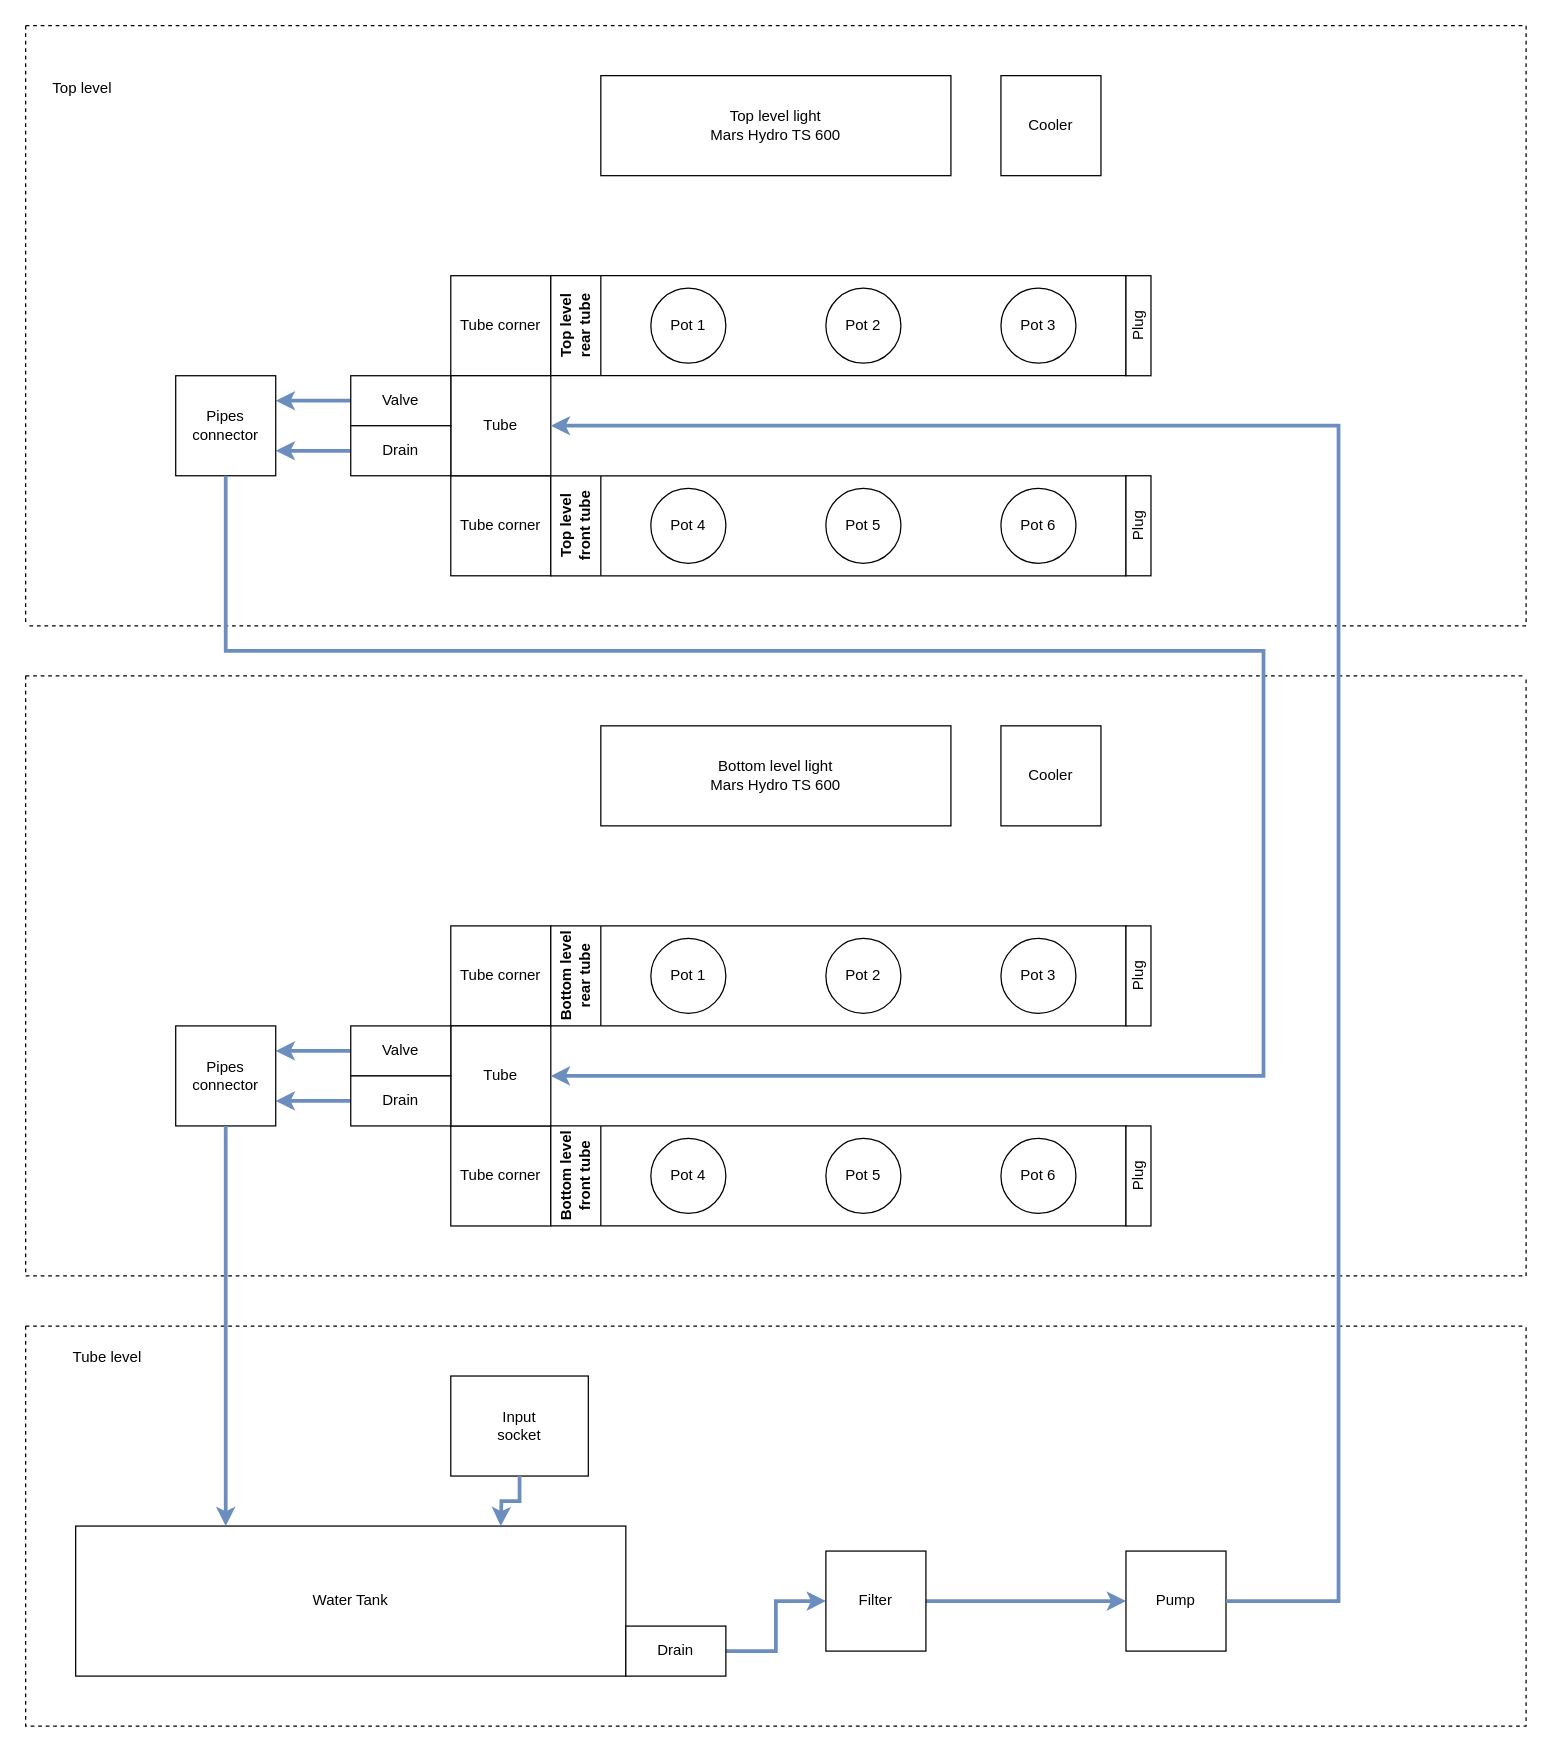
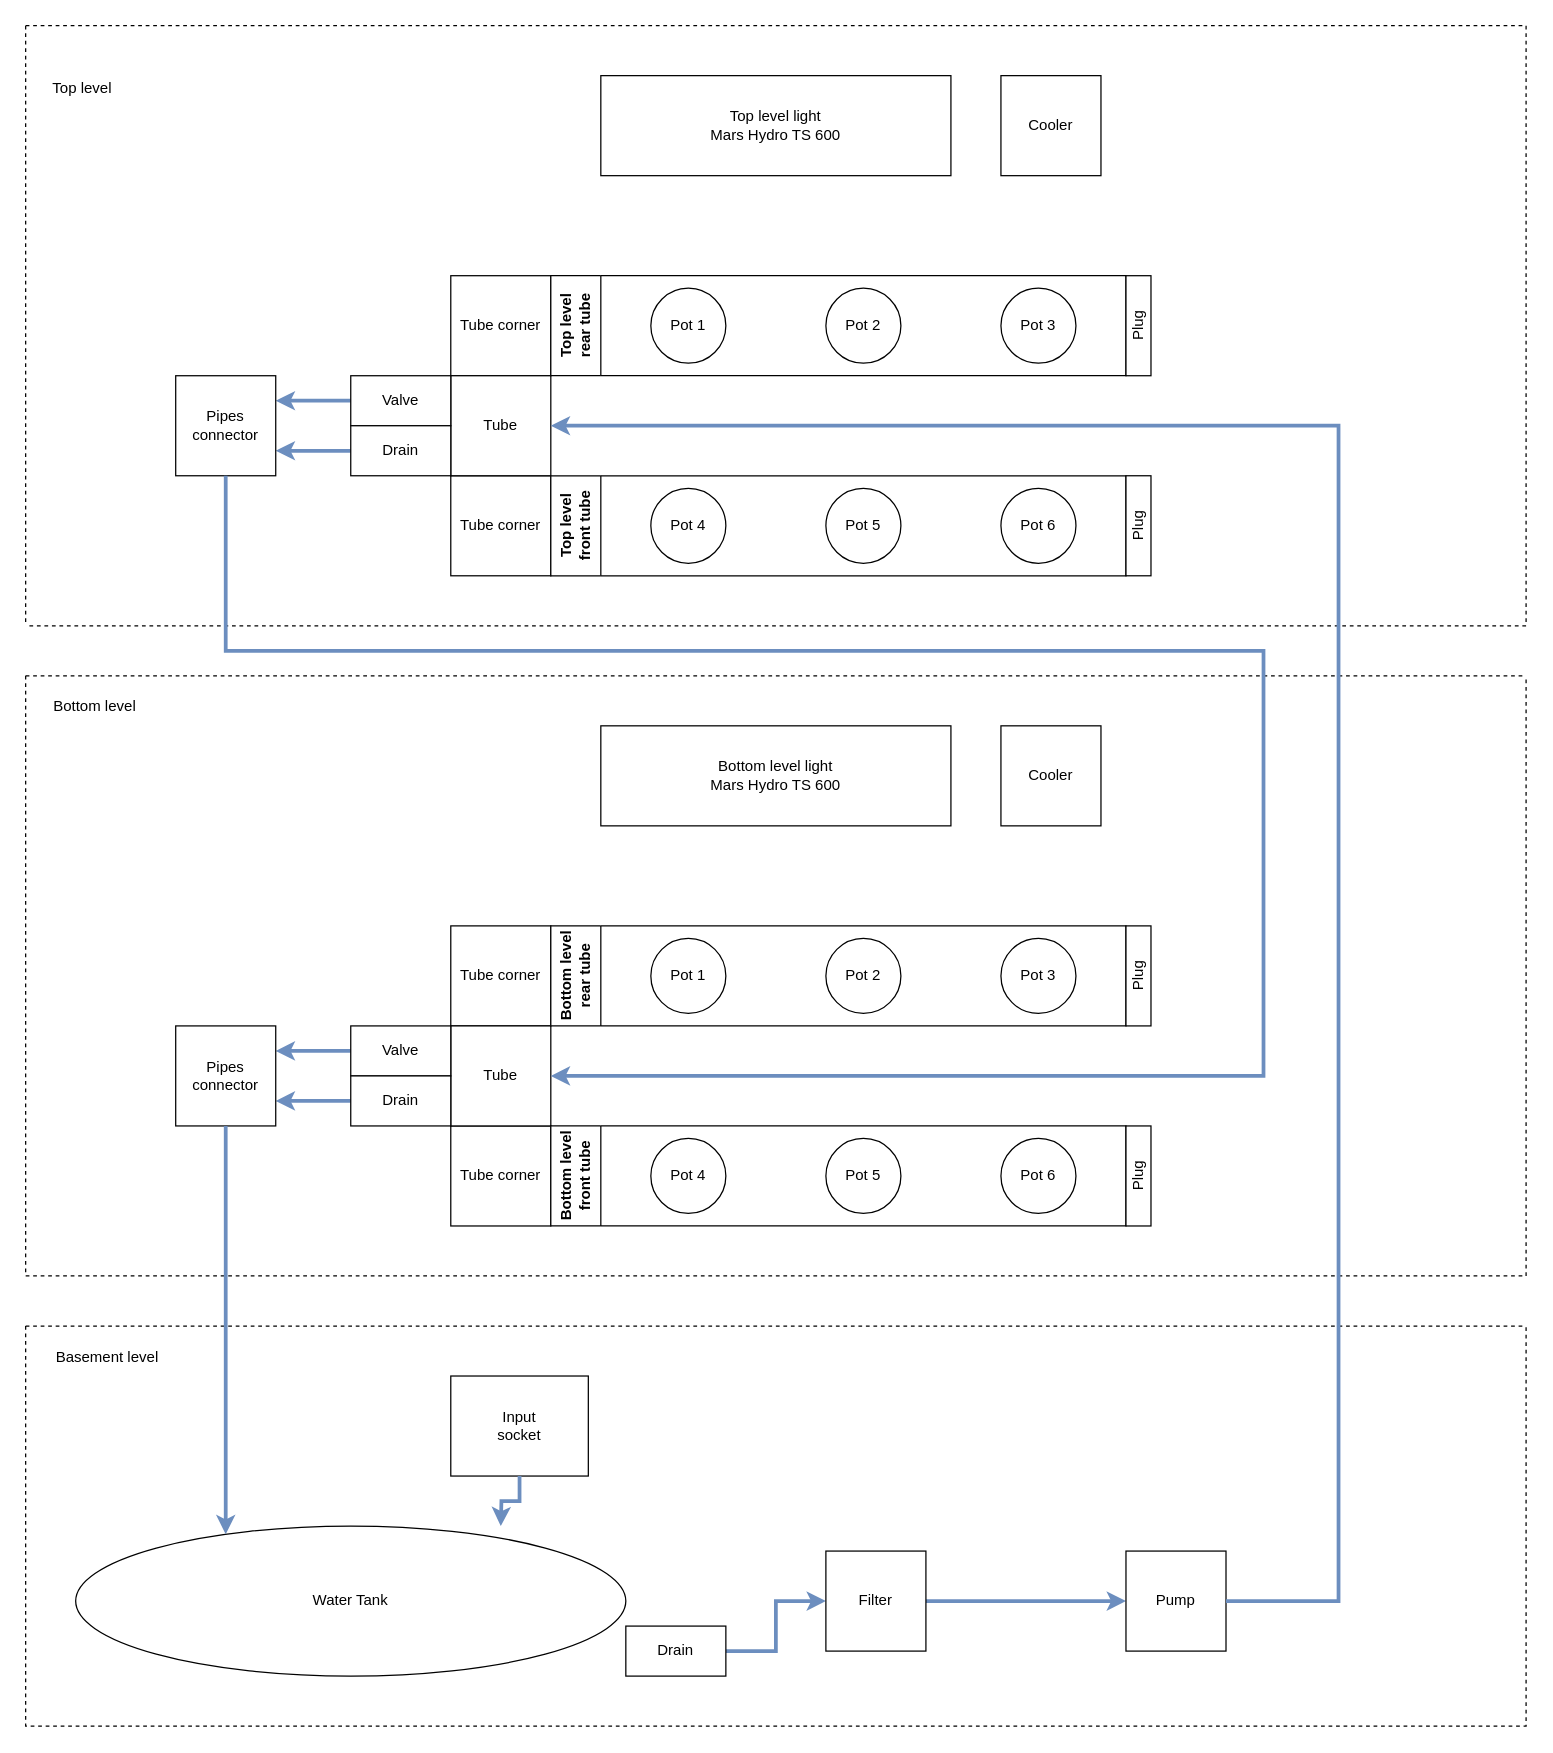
none -> (94, 707)
(108, 1357) -> (108, 1357)
(351, 1601) -> (351, 1601)
